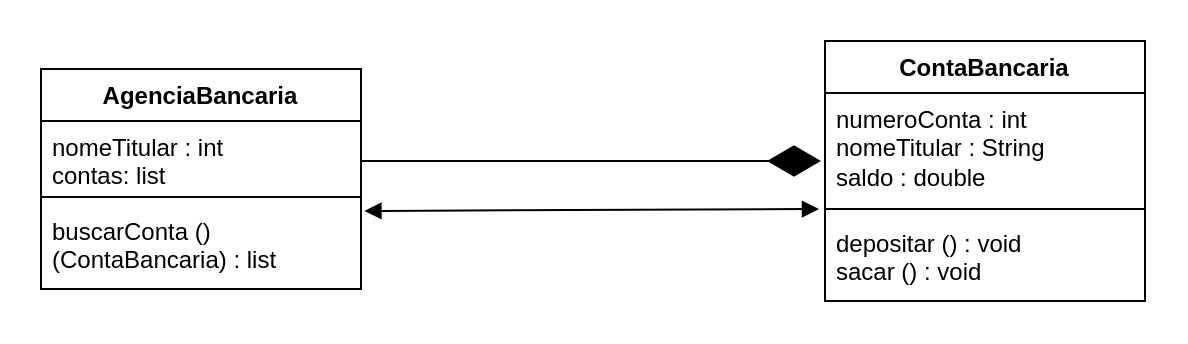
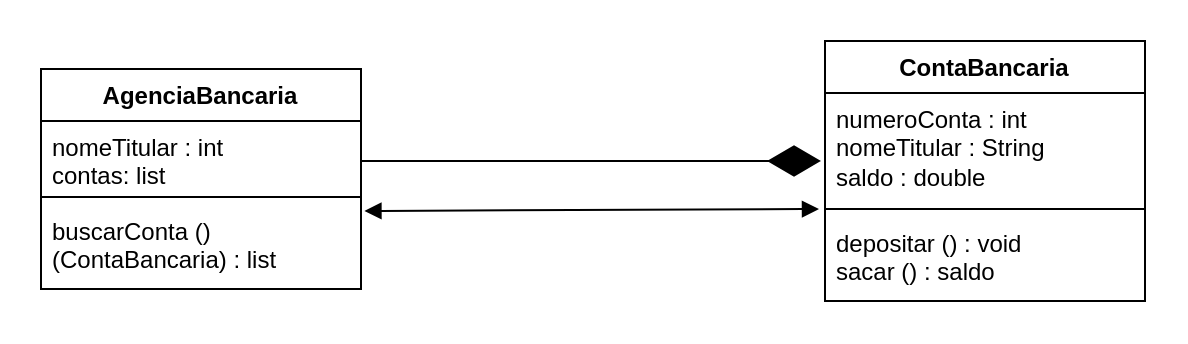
(946, 260) -> (946, 260)
